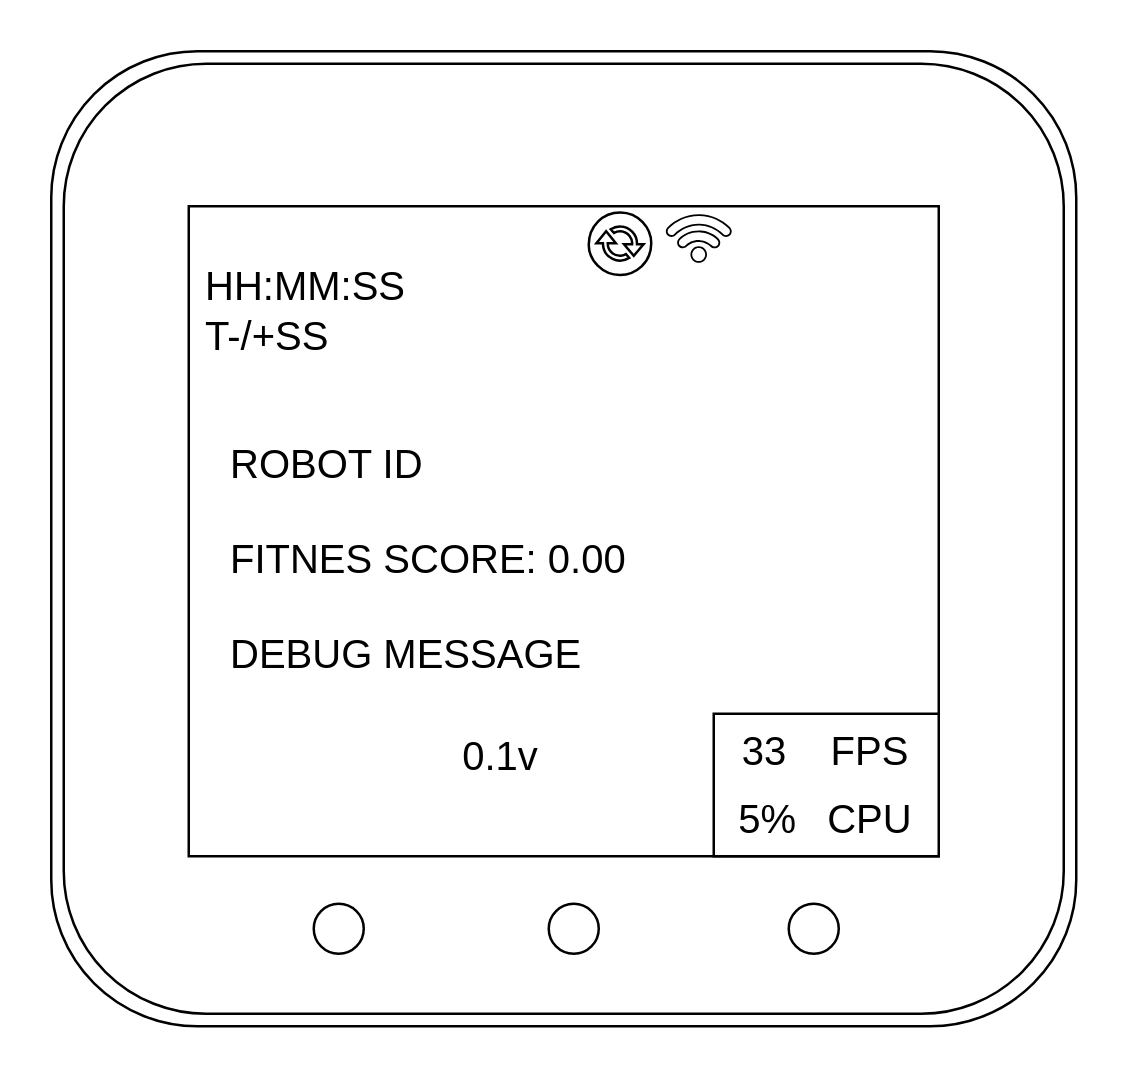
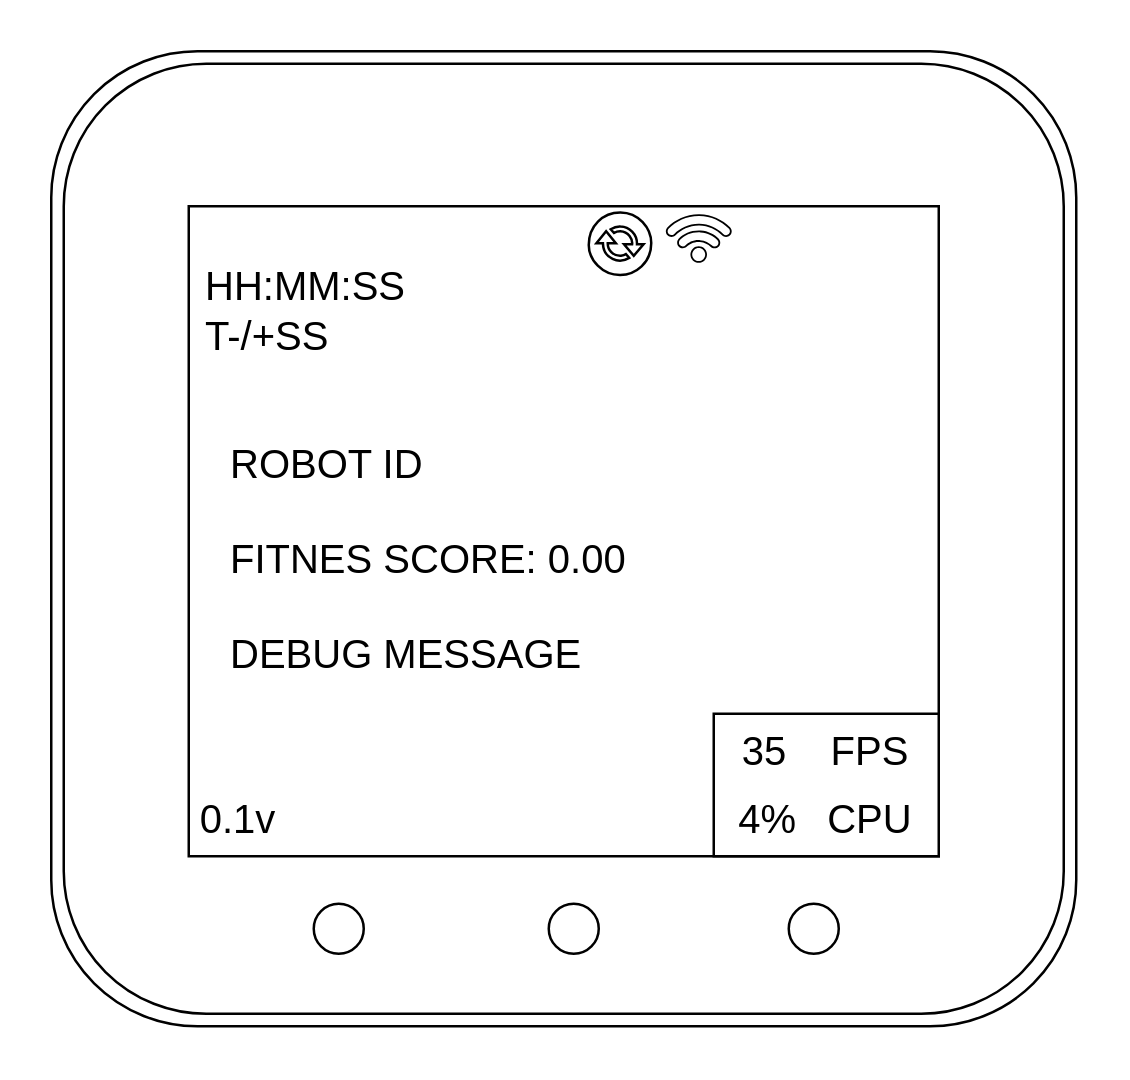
(826, 751) -> (826, 751)
(501, 756) -> (239, 819)
(826, 819) -> (826, 819)
